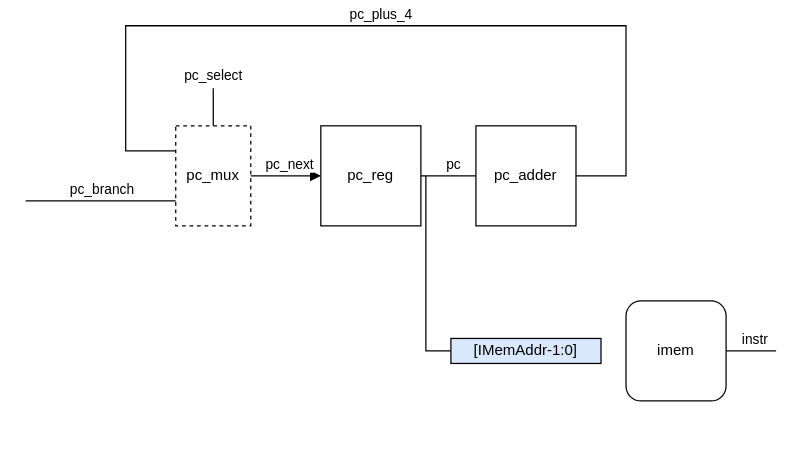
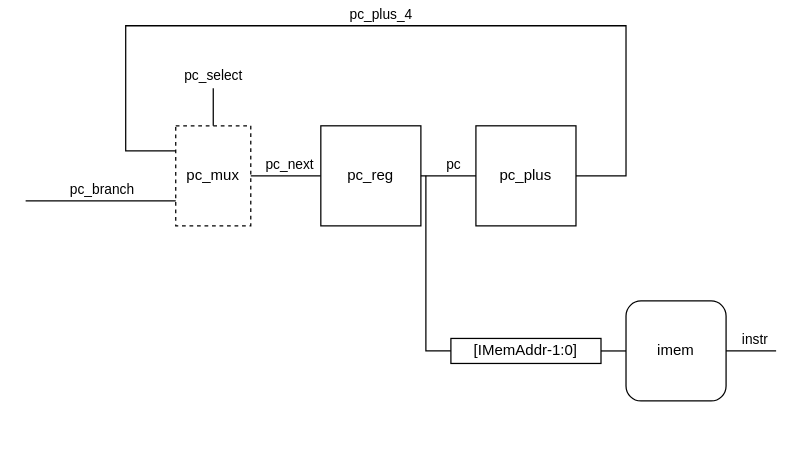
(309, 176) -> (313, 176)
(526, 176) -> (526, 176)
(526, 351) -> (526, 351)
none -> (613, 351)
